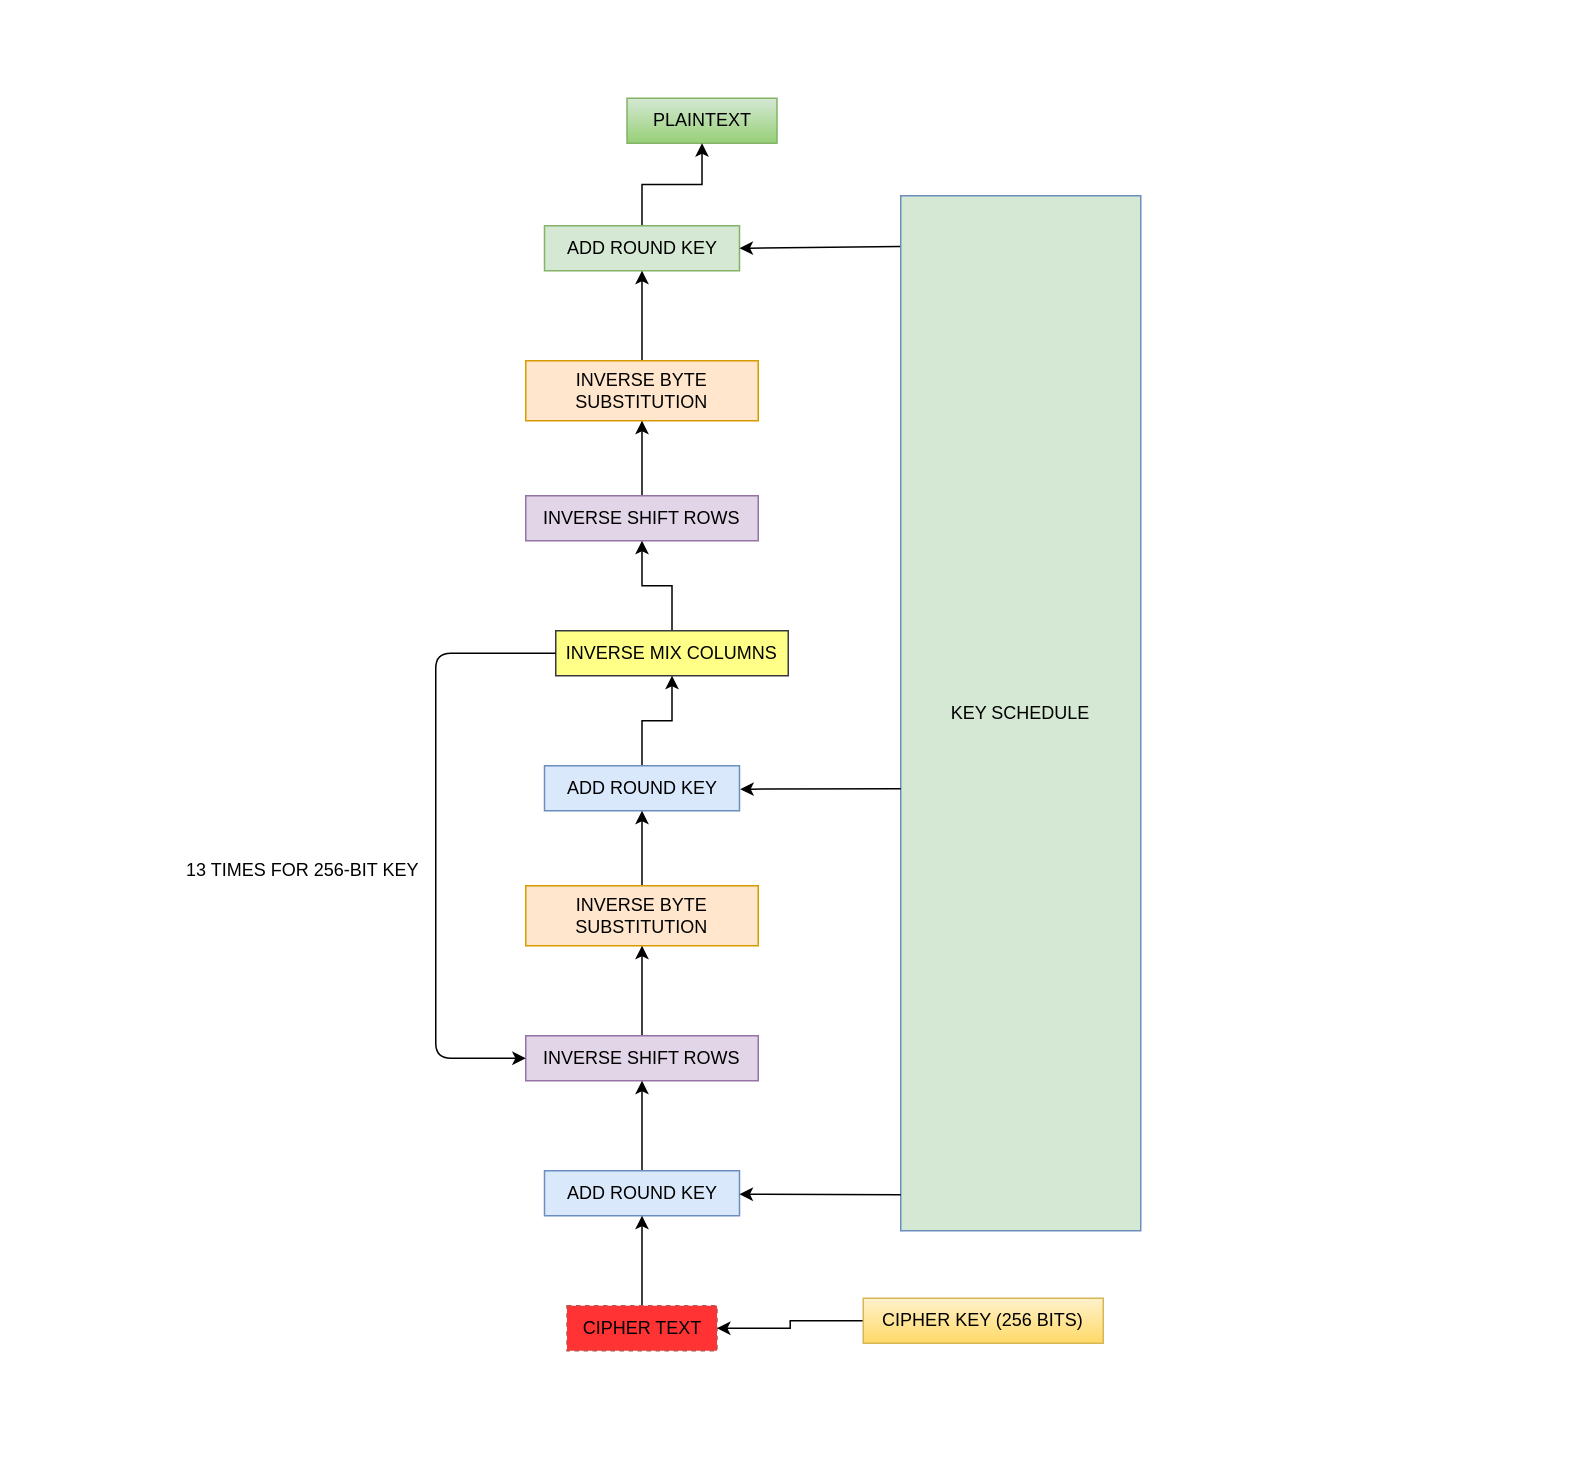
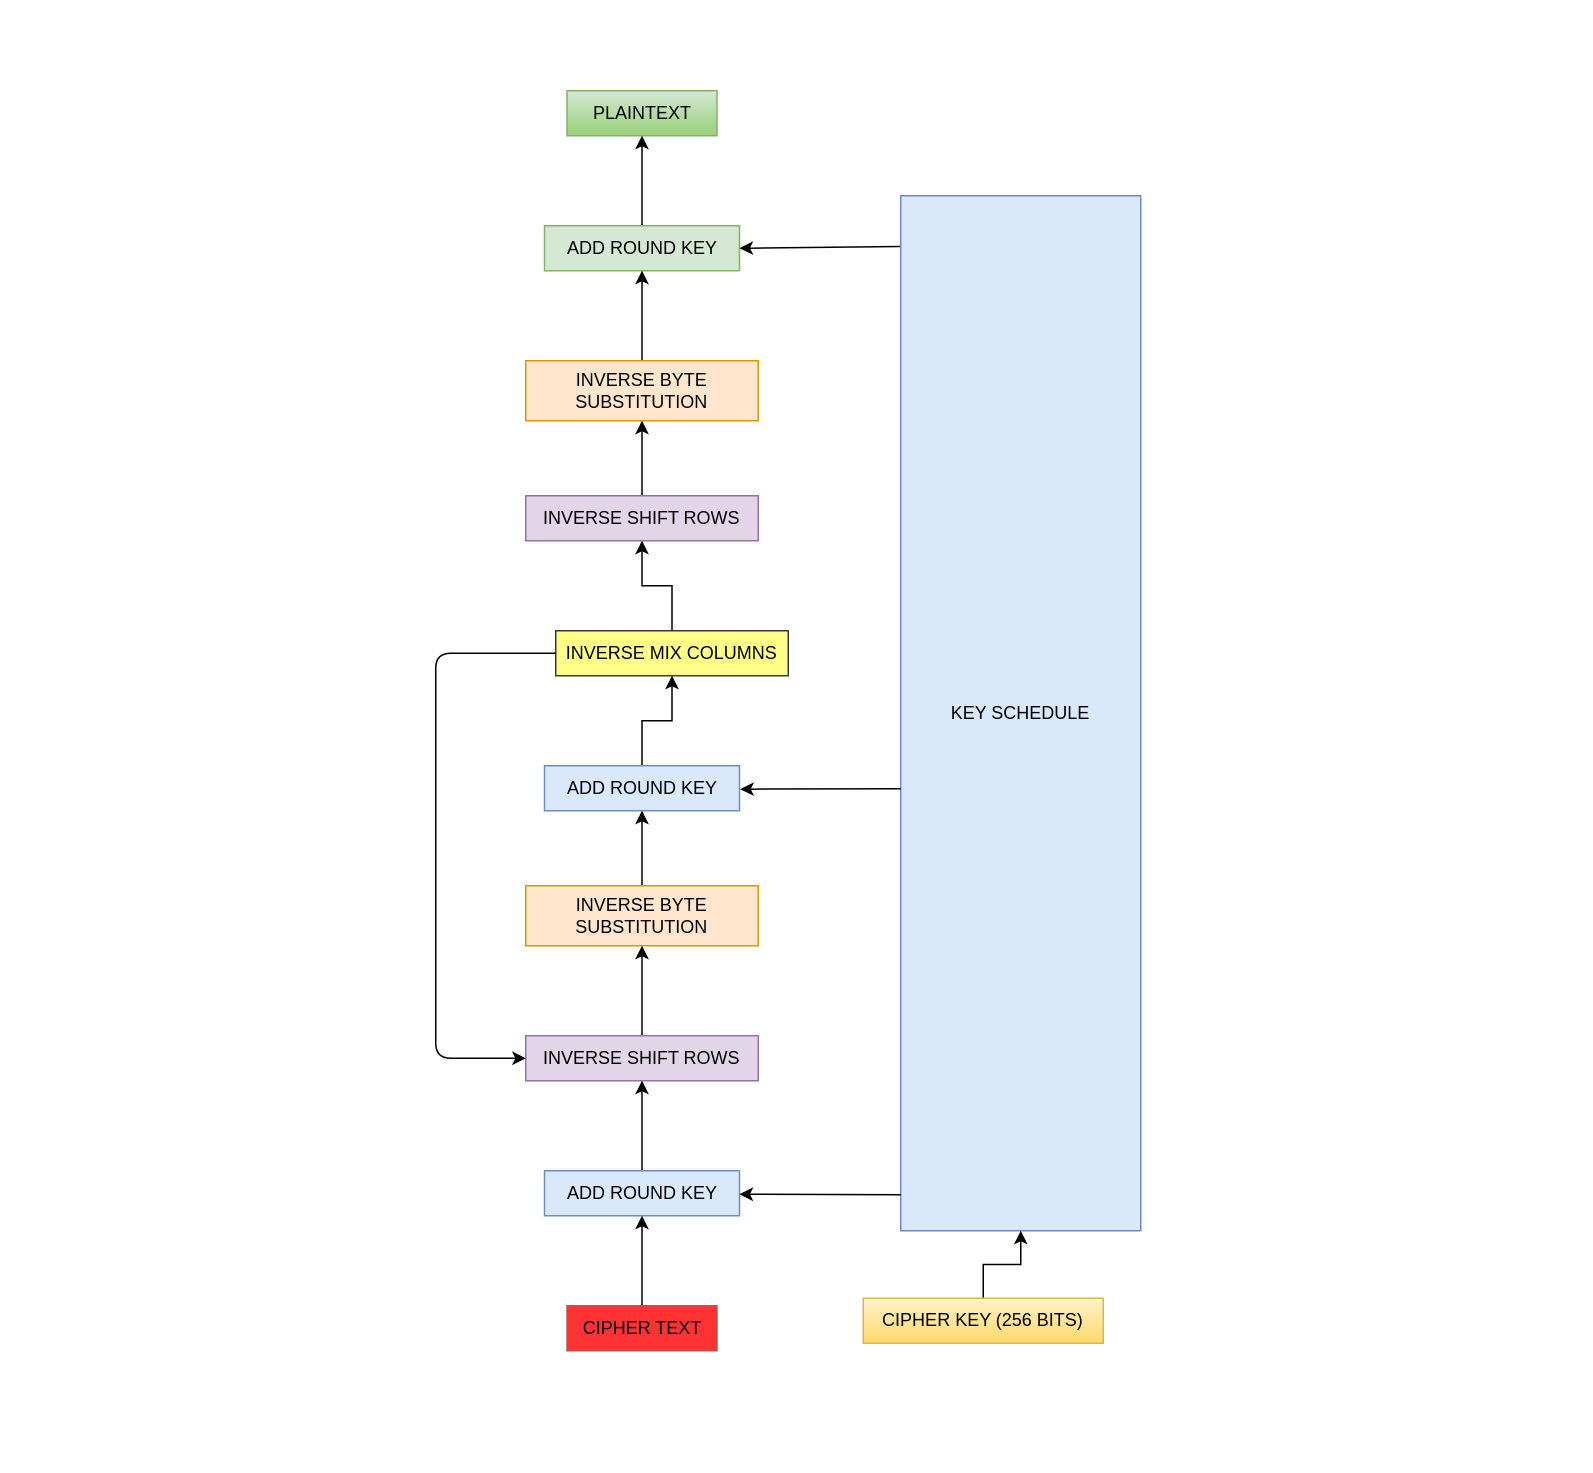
(702, 121) -> (642, 113)
(1021, 713) -> (1021, 713)
(293, 871) -> none
(792, 1321) -> (997, 1265)
(642, 1328) -> (642, 1328)
